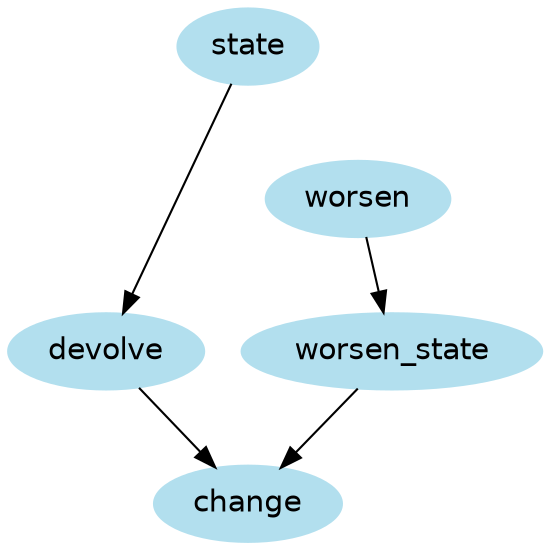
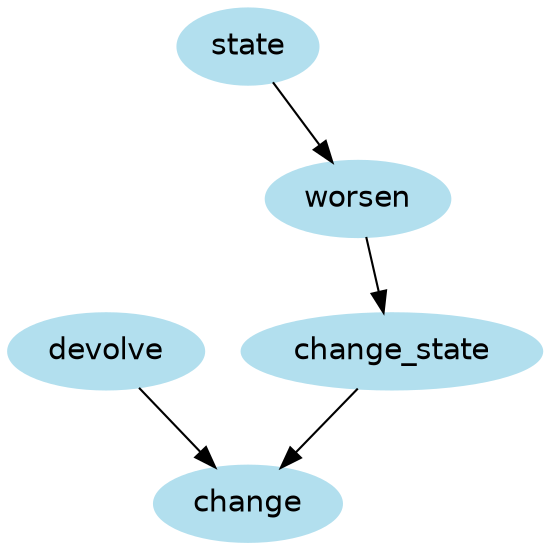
(182, 189) -> (296, 114)
(392, 351) -> (392, 351)
